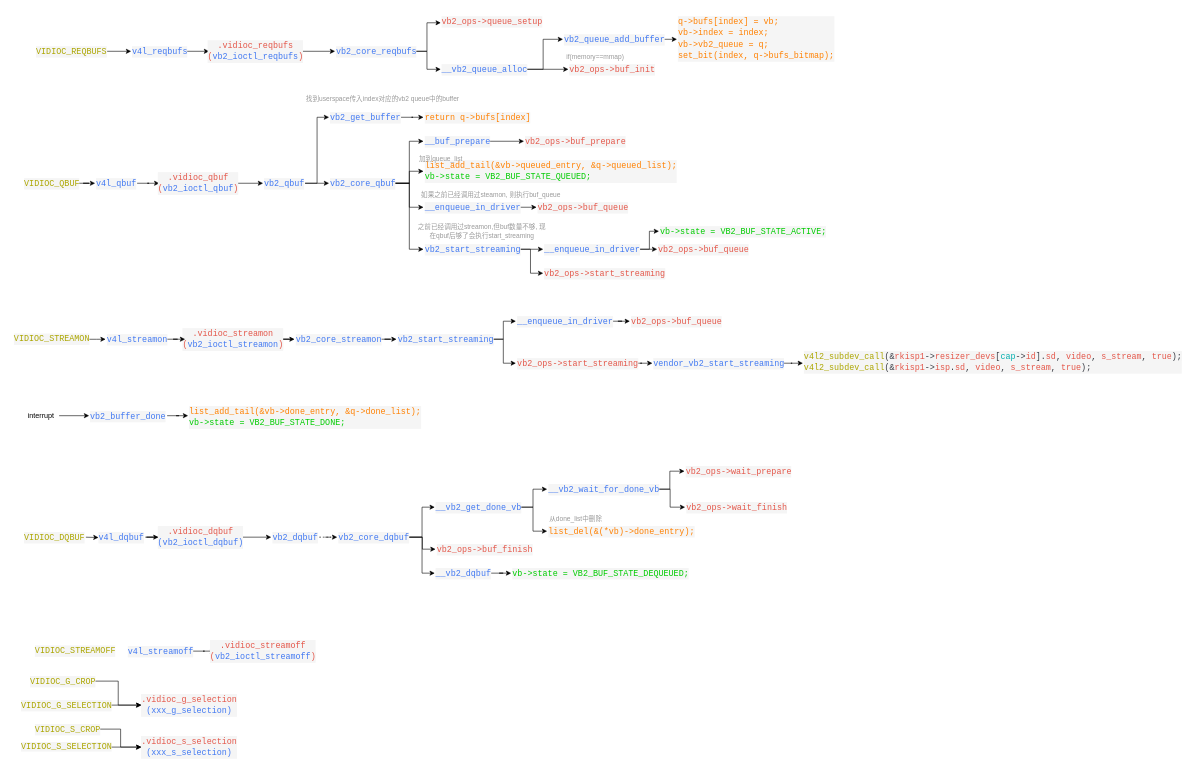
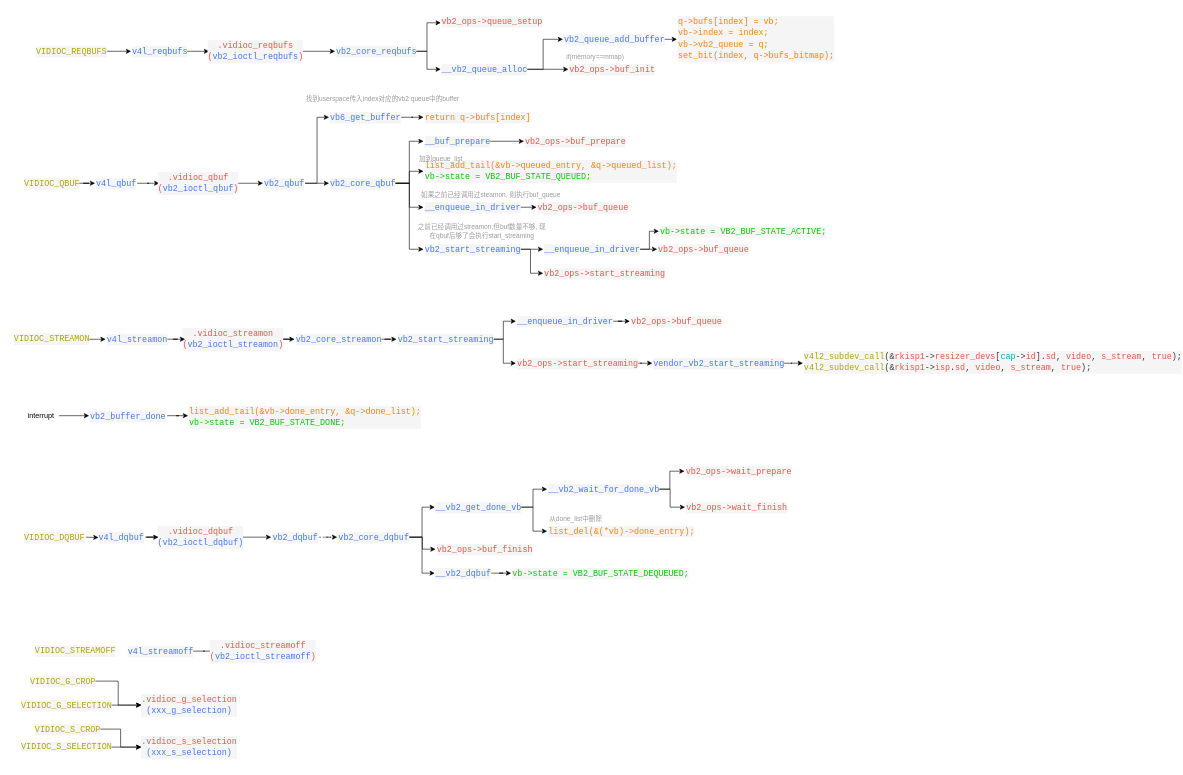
(359, 117) -> (359, 117)
